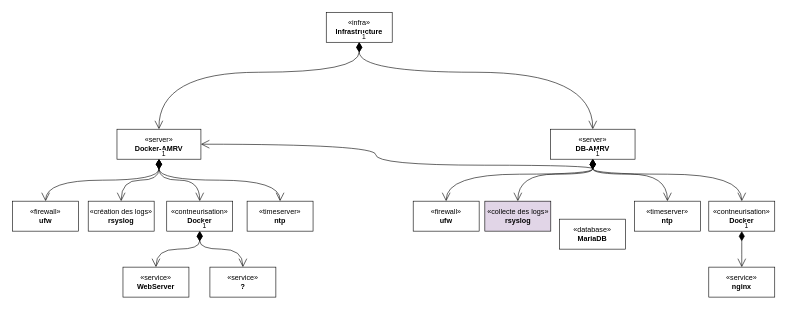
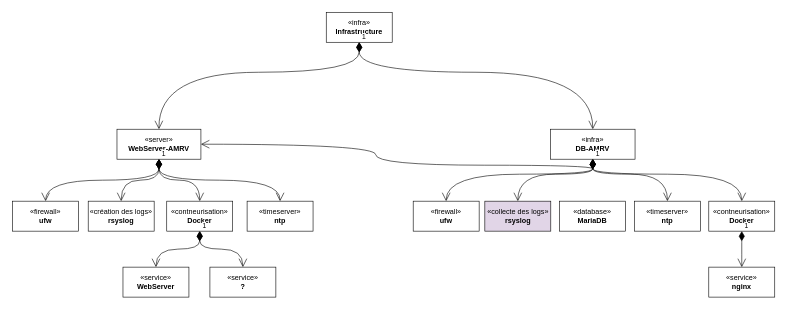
(159, 144) -> (159, 144)
(593, 144) -> (593, 144)
(593, 234) -> (593, 216)
